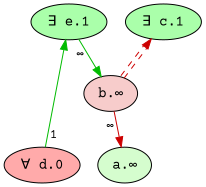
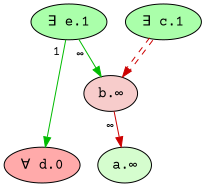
(134, 62) -> (140, 54)
(55, 99) -> (57, 88)
